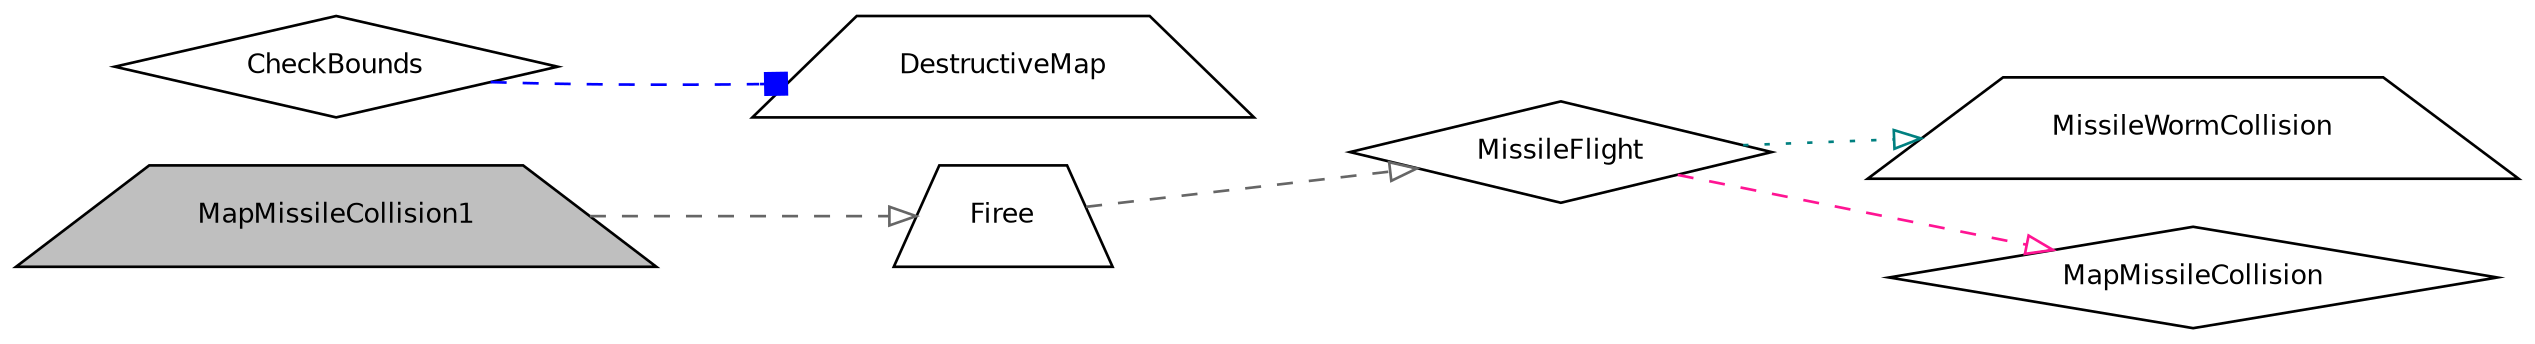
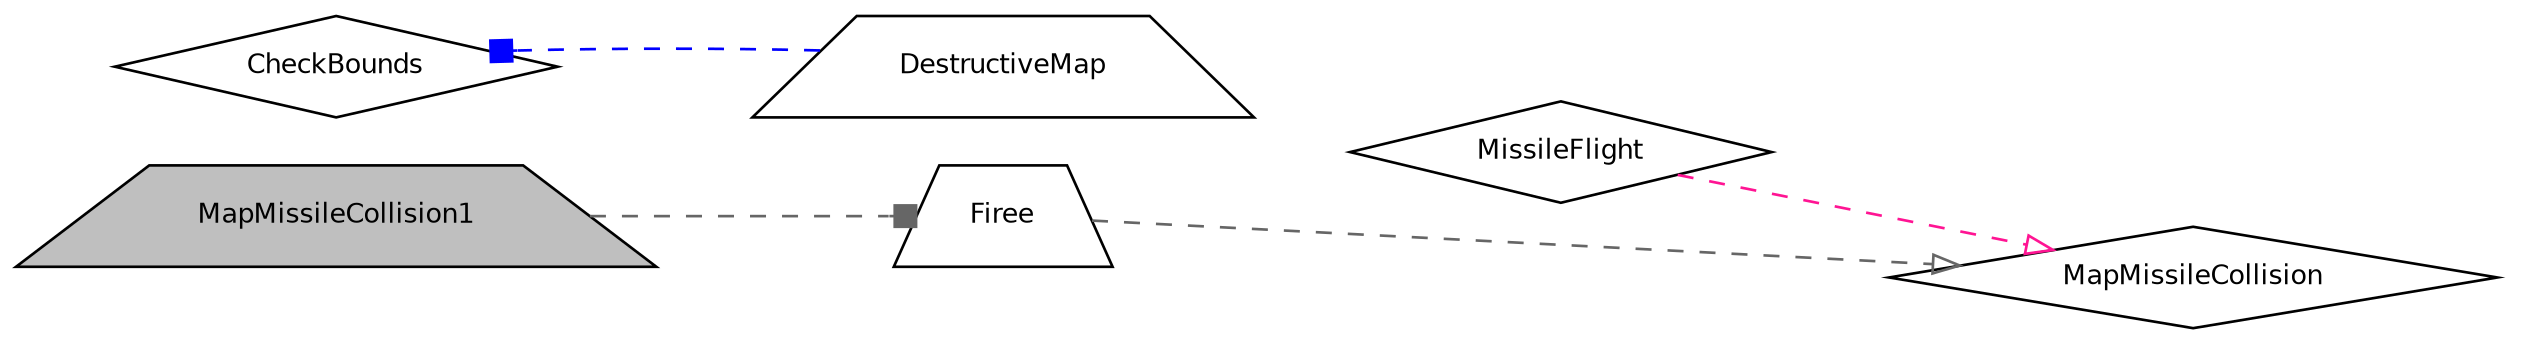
(625, 85) -> (669, 49)
(2193, 128) -> none
(1238, 189) -> (1512, 242)
(739, 216) -> (739, 216)
